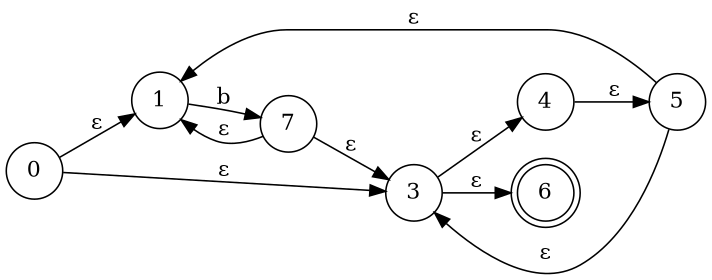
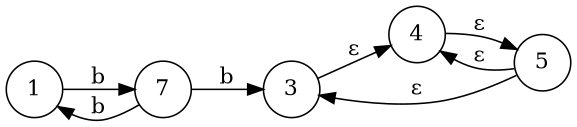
(427, 30) -> (483, 69)
(224, 129) -> (99, 107)
(351, 145) -> (227, 78)
(34, 171) -> none
(546, 193) -> none
